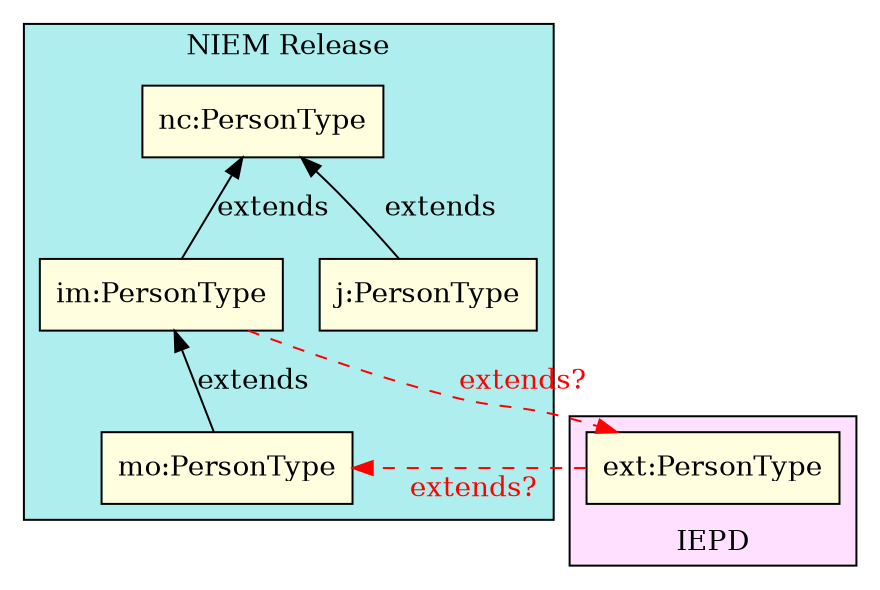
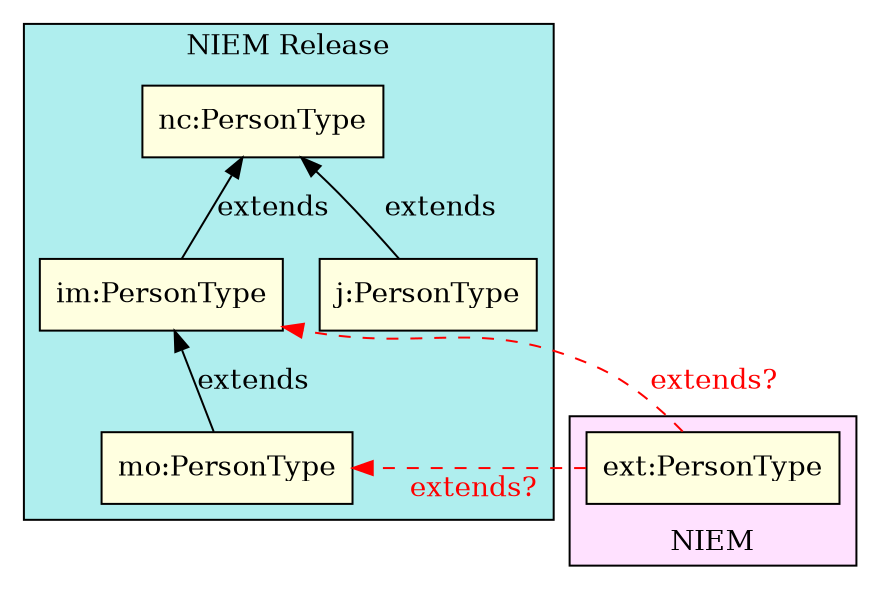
(420, 388) -> (505, 341)
(713, 543) -> (713, 543)
